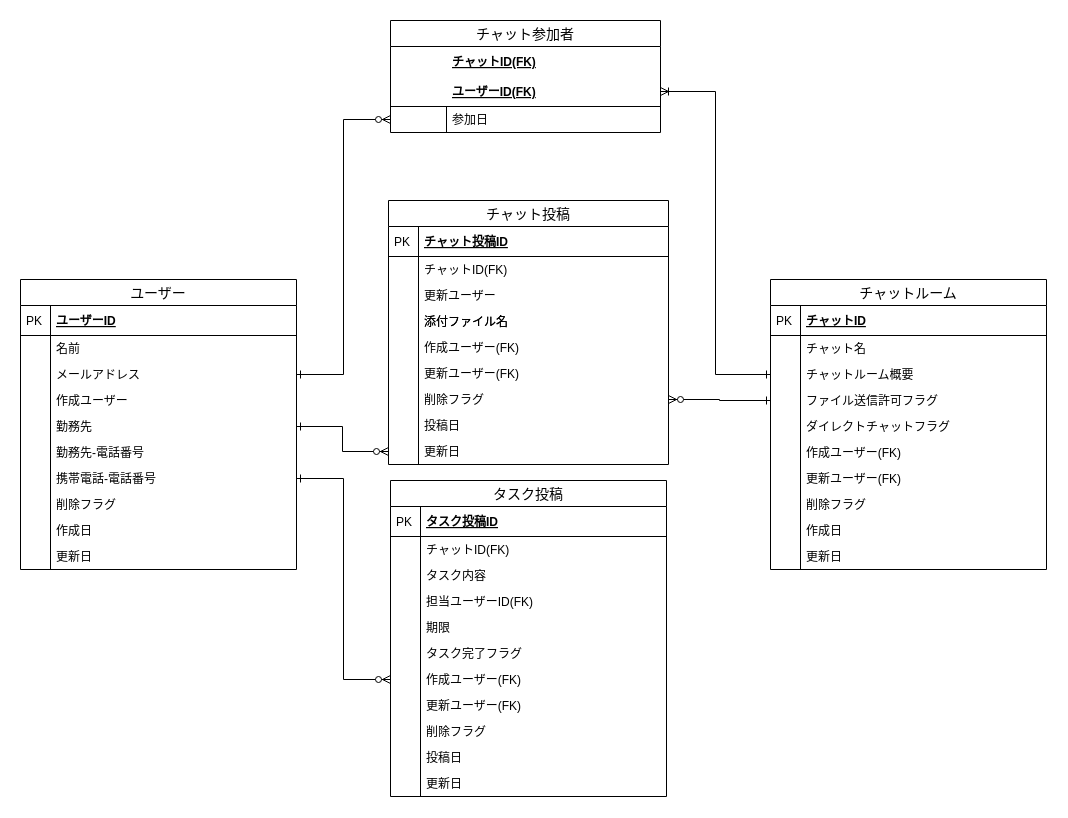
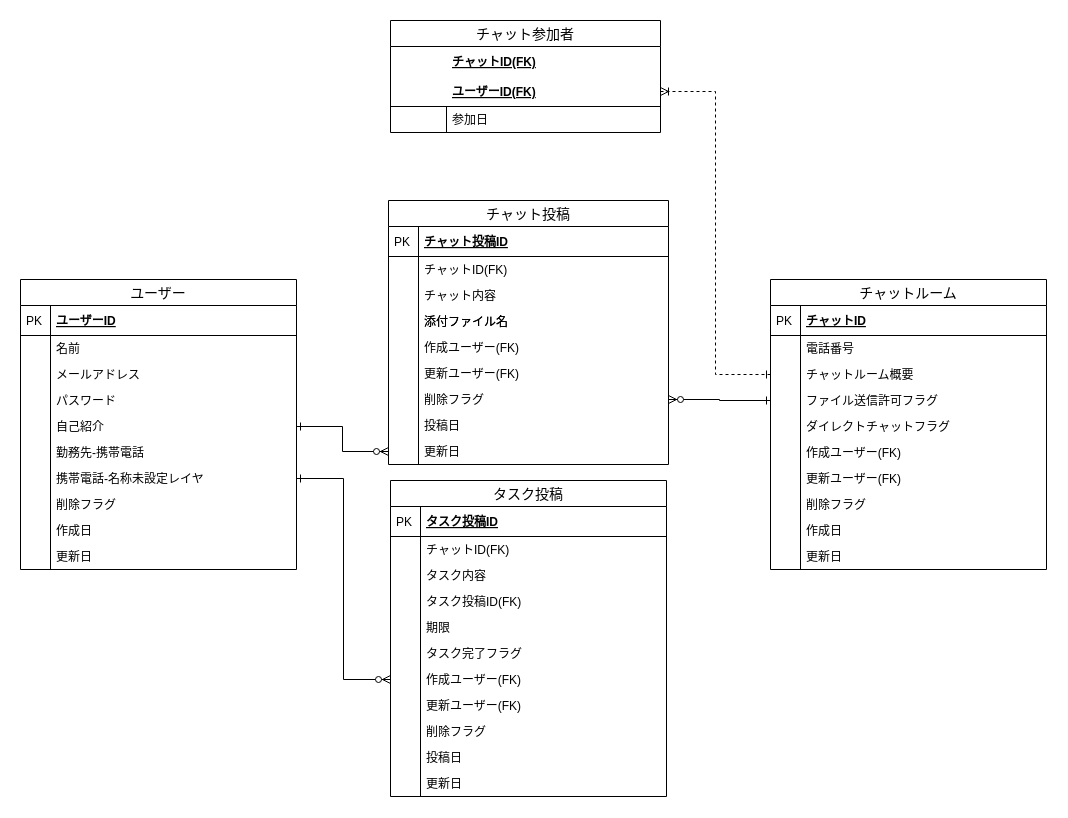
(716, 233) -> (716, 233)
(344, 248) -> none
(460, 296) -> (460, 296)
(836, 349) -> (830, 349)
(92, 401) -> (86, 401)
(74, 427) -> (80, 427)
(101, 453) -> (101, 453)
(107, 479) -> (131, 479)
(482, 602) -> (476, 602)
